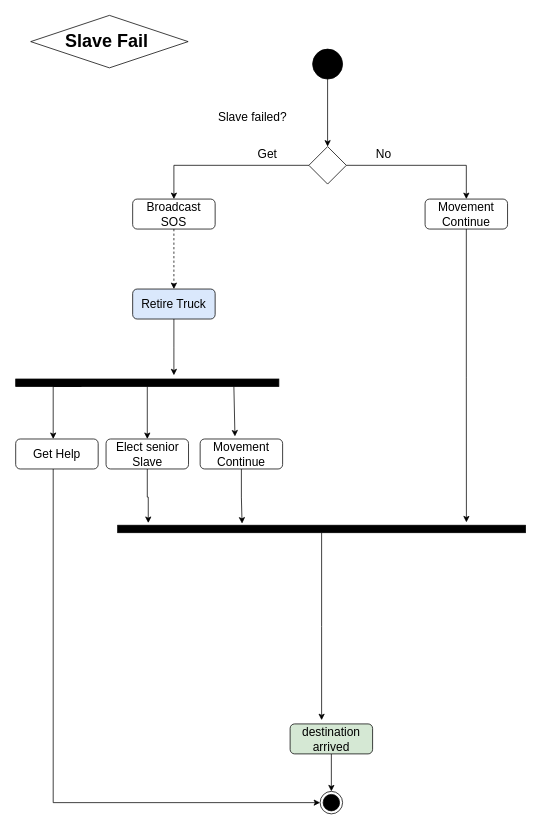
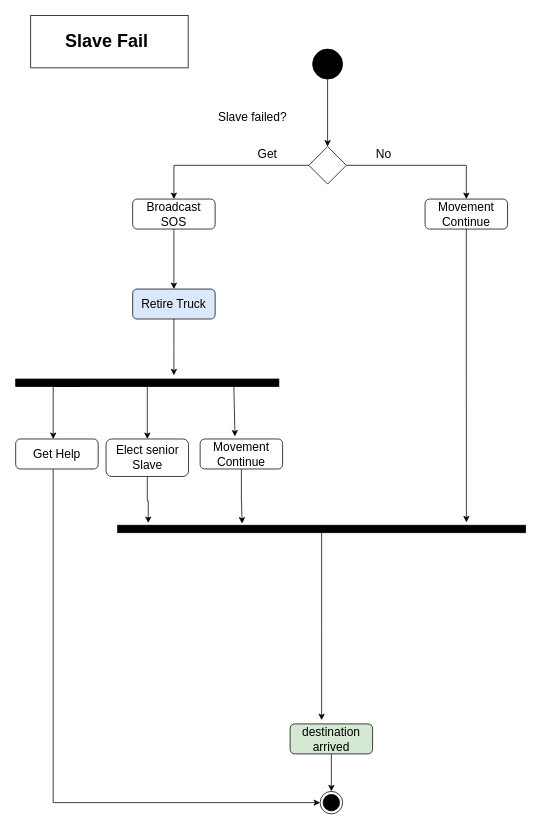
(109, 42) -> (109, 42)
(174, 256) -> (174, 256)
(147, 454) -> (147, 458)
